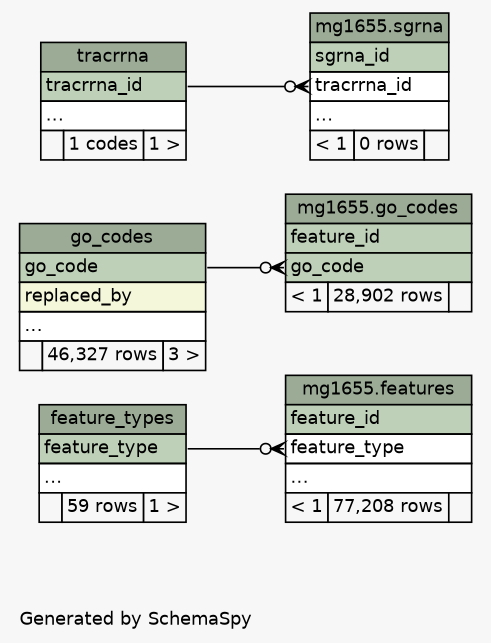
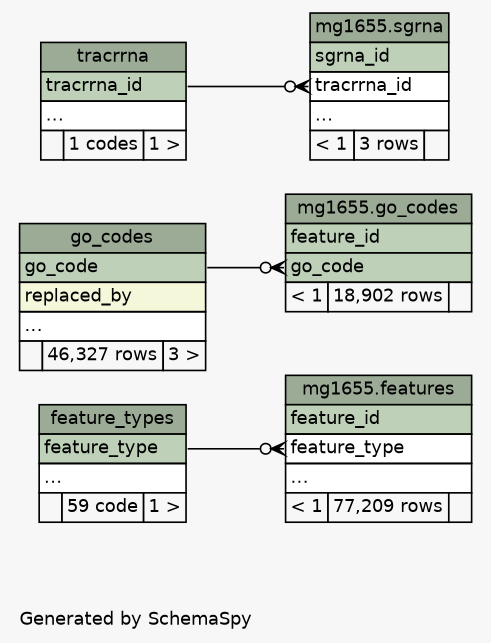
(389, 144) -> (389, 144)
(388, 296) -> (388, 296)
(103, 507) -> (103, 507)
(388, 507) -> (388, 507)
